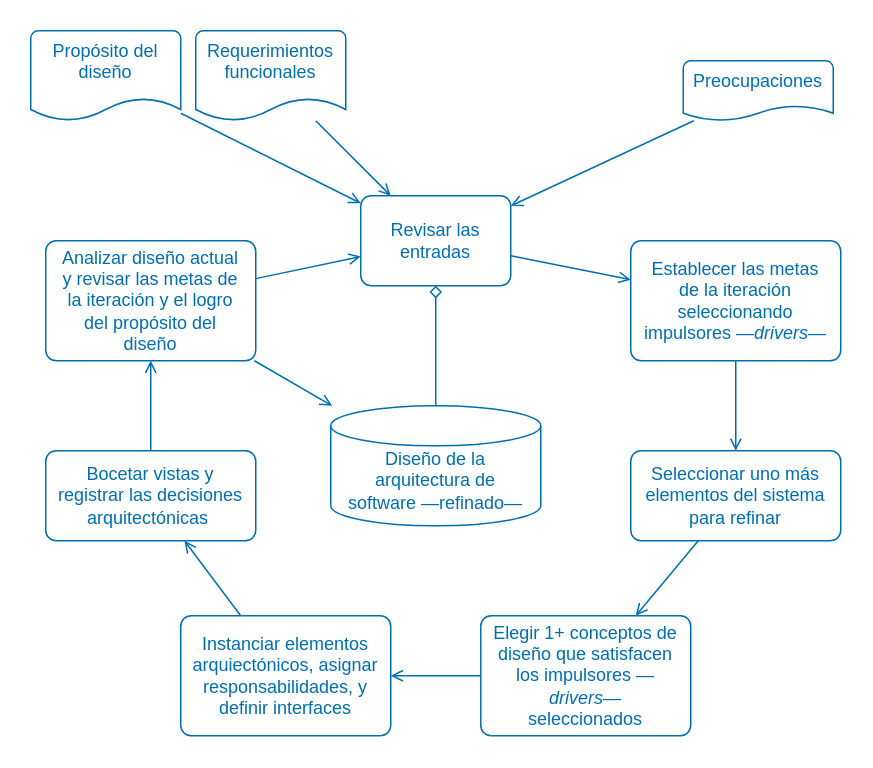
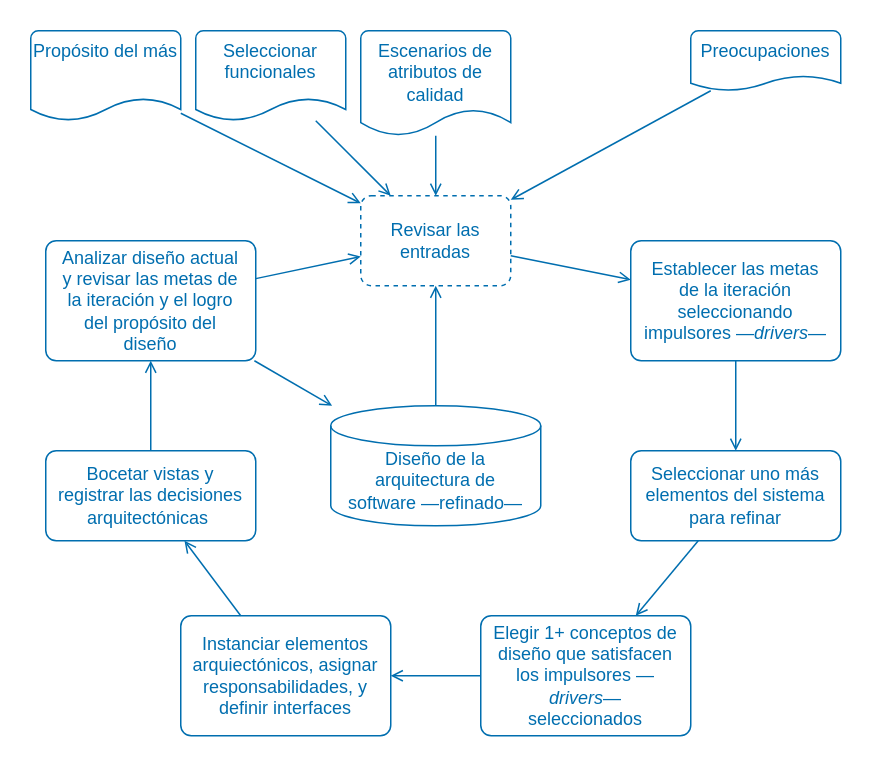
(106, 63) -> (106, 63)
(271, 63) -> (271, 63)
none -> (436, 83)
(758, 91) -> (766, 61)
none -> (436, 164)
(436, 241) -> (436, 241)
(436, 298) -> (436, 294)
